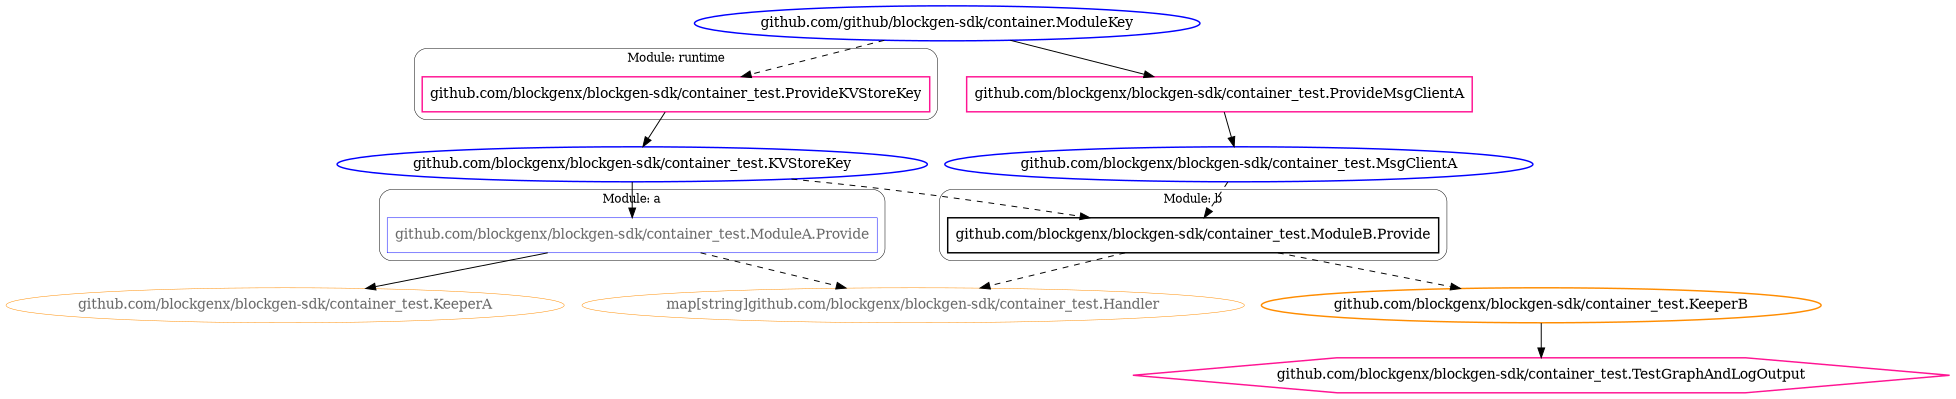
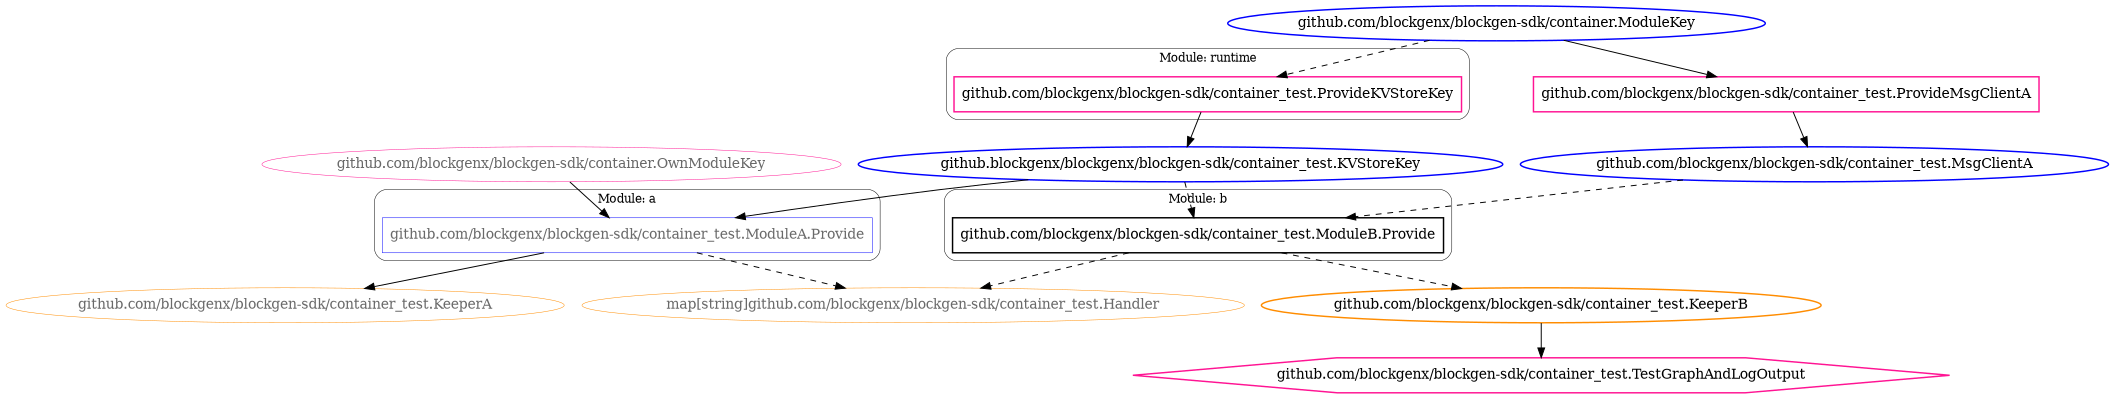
(947, 23) -> (1497, 23)
none -> (552, 164)
(632, 164) -> (1181, 164)
